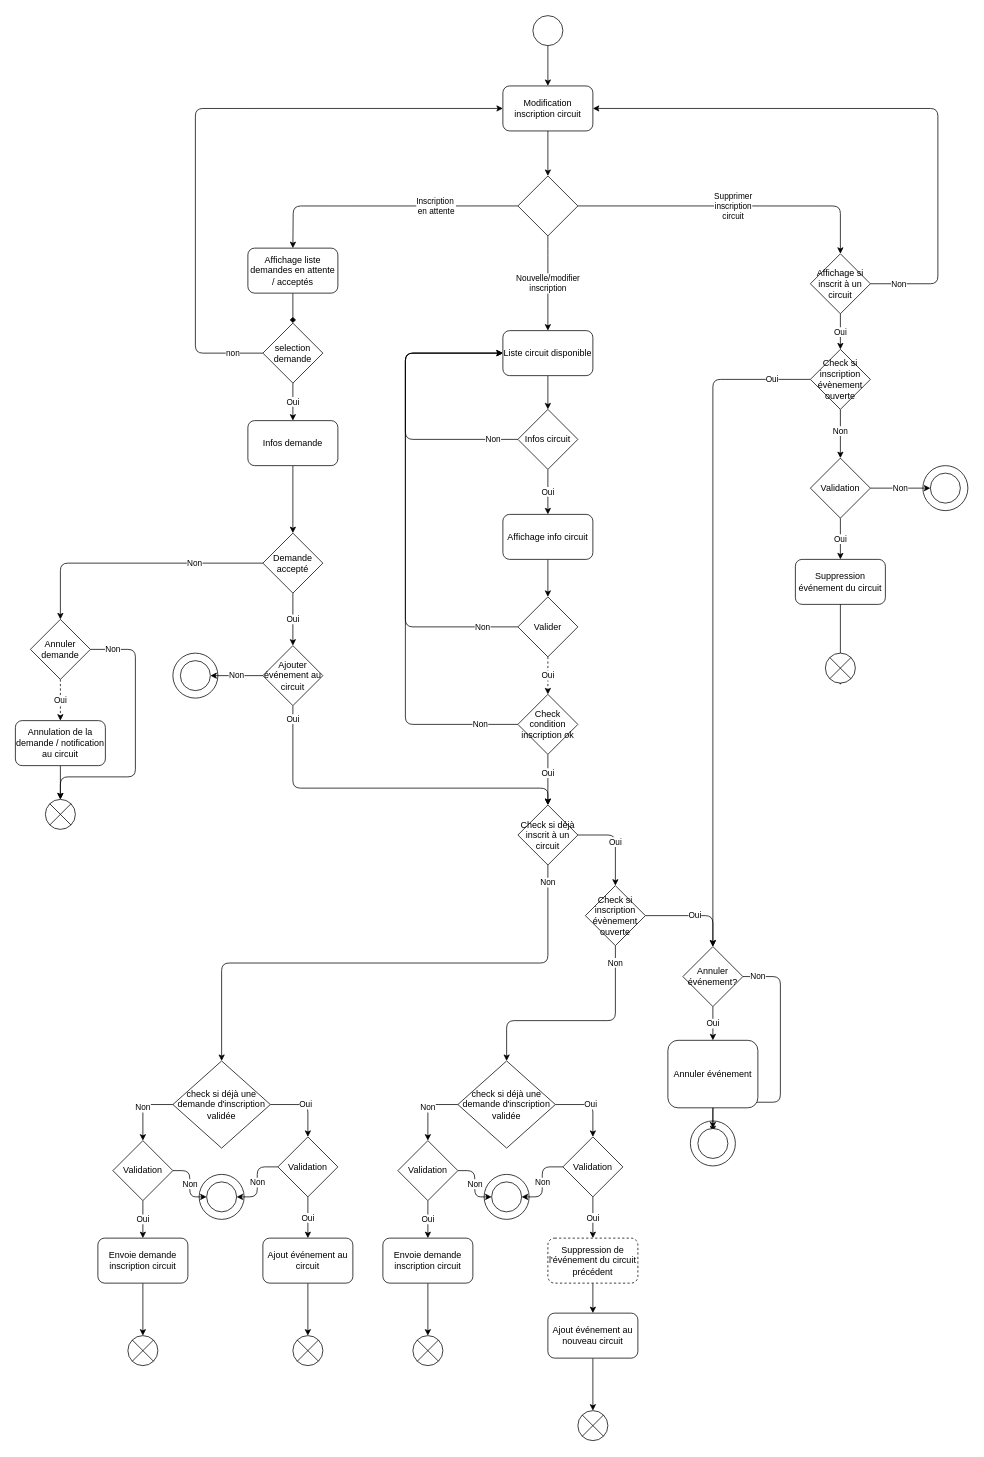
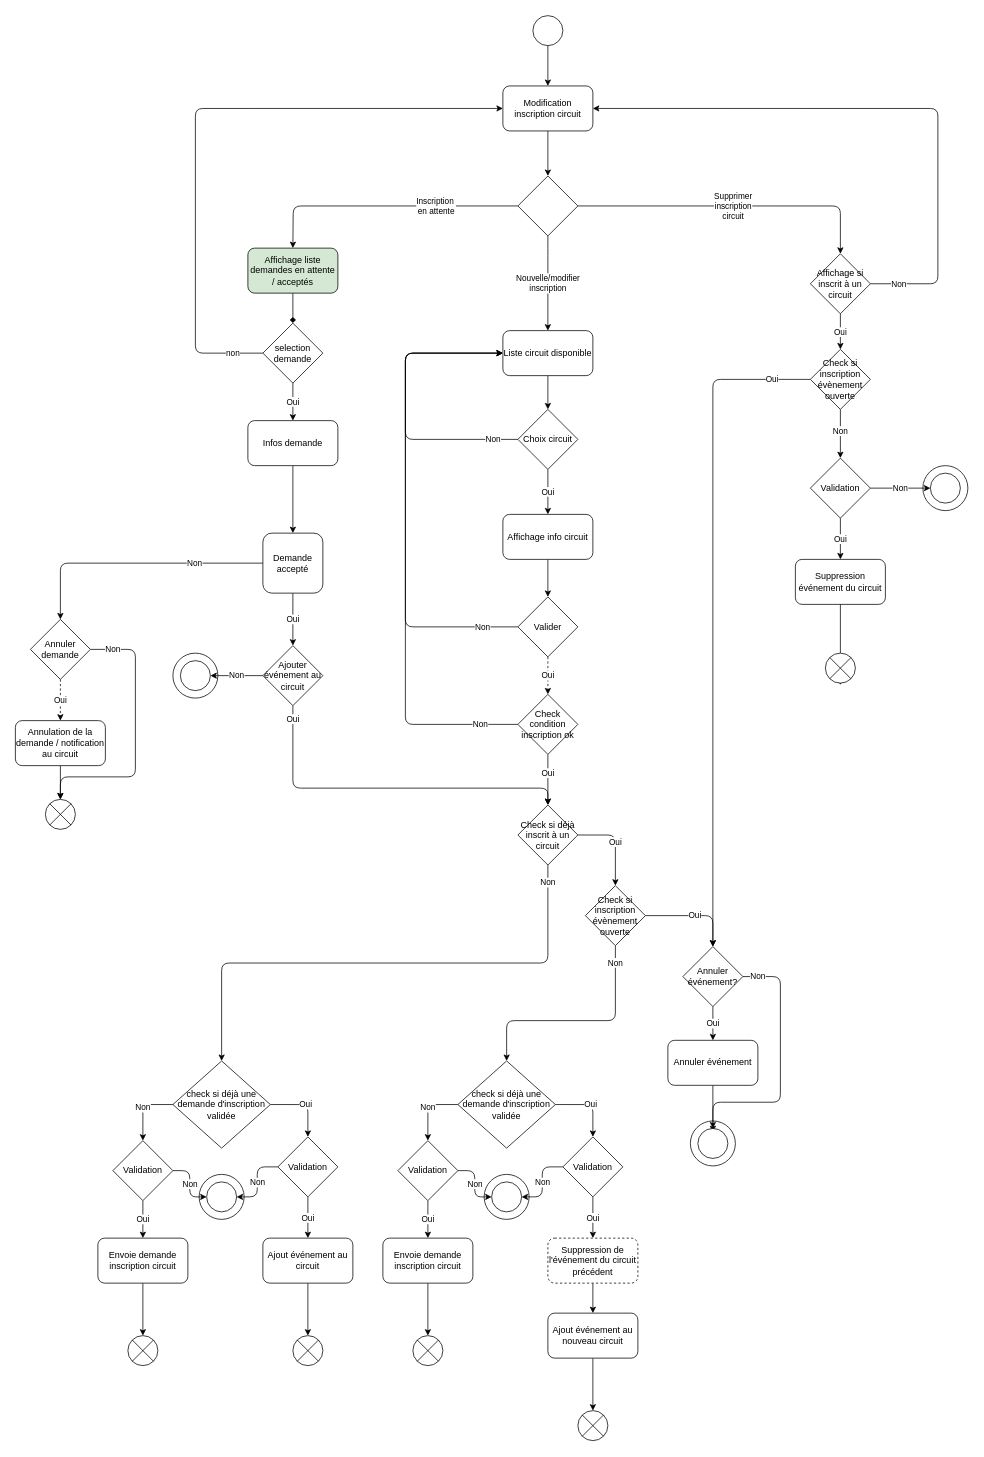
(293, 270) -> (293, 270)
(548, 439) -> (548, 439)
(293, 563) -> (293, 563)
(713, 1074) -> (713, 1063)
